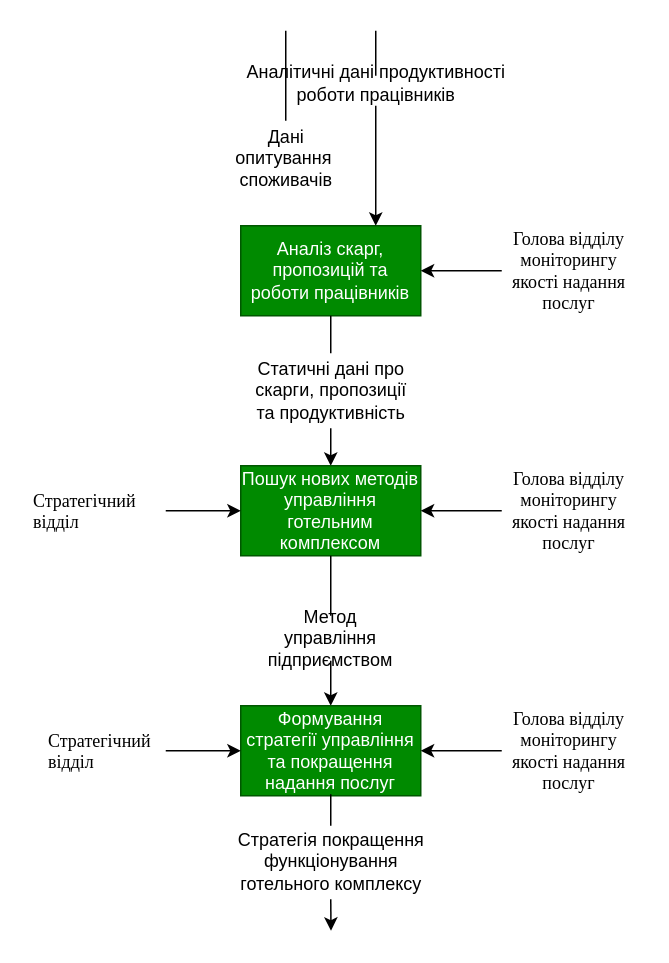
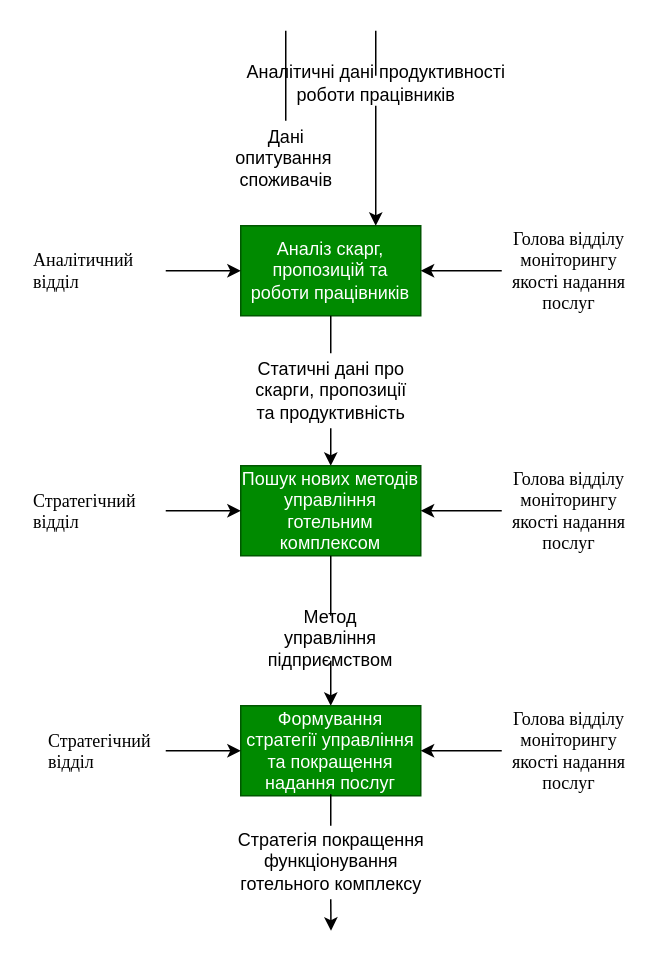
none -> (98, 271)
none -> (198, 271)
